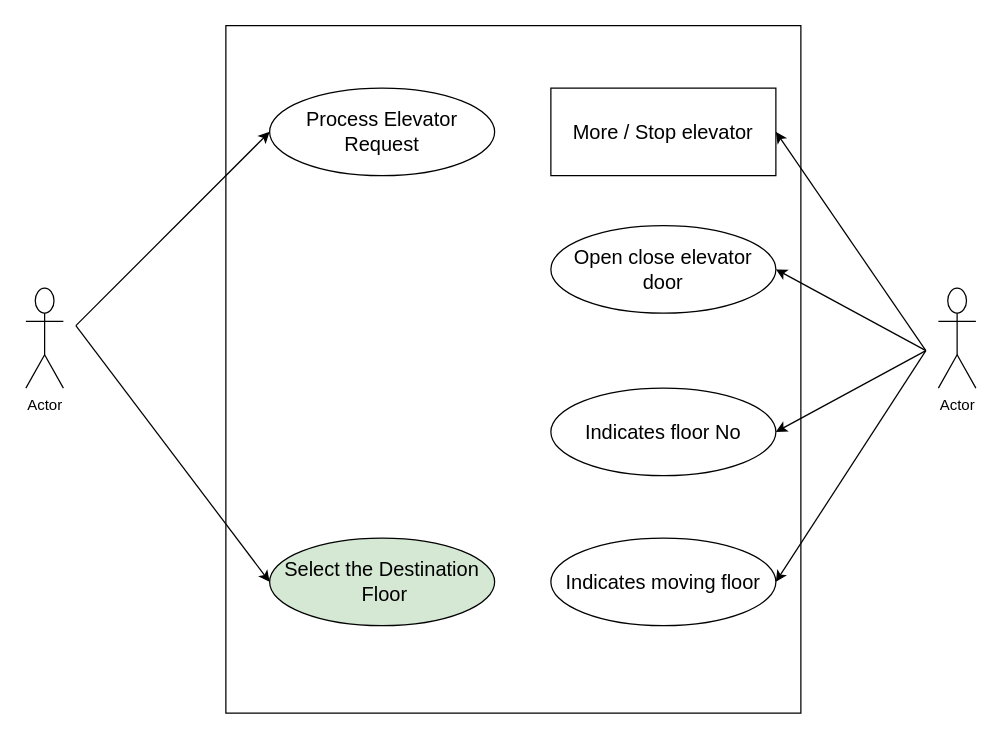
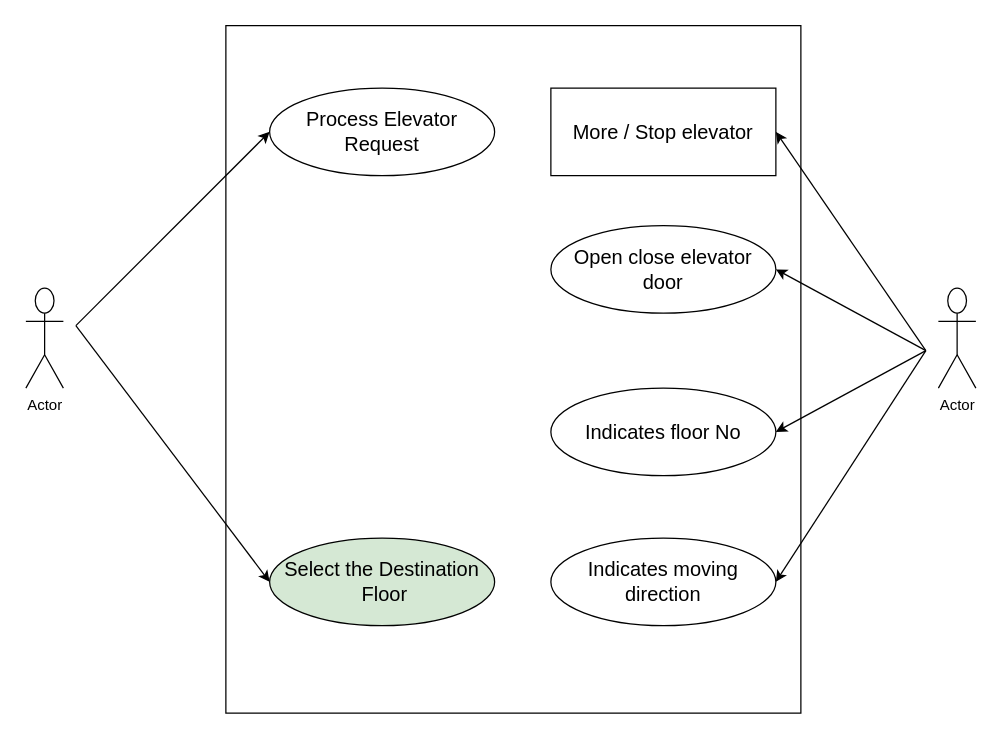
(663, 582) -> (663, 582)
